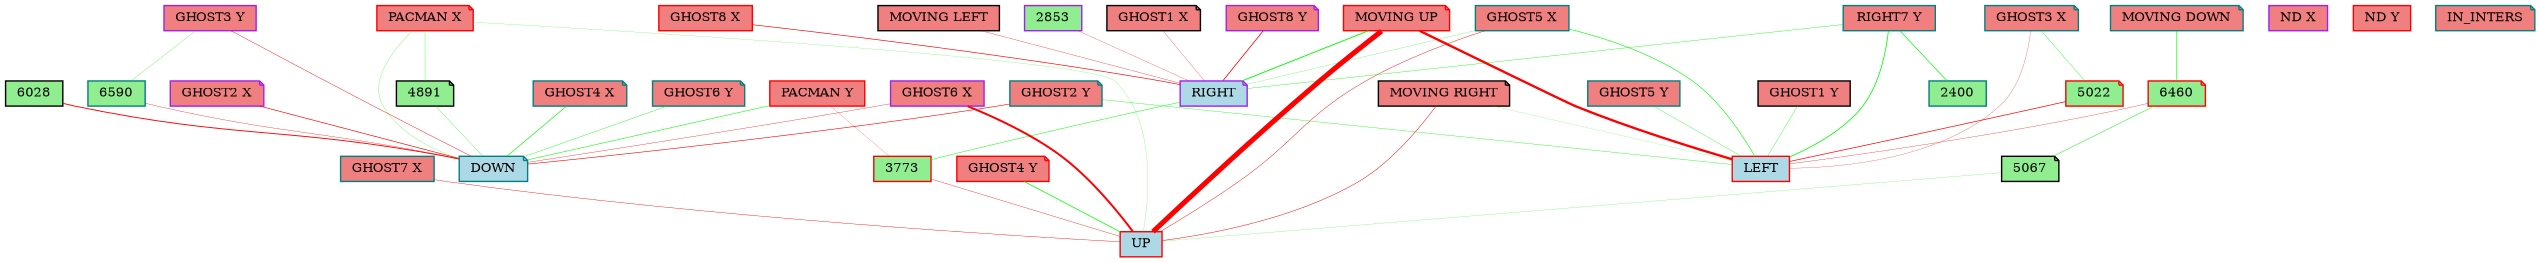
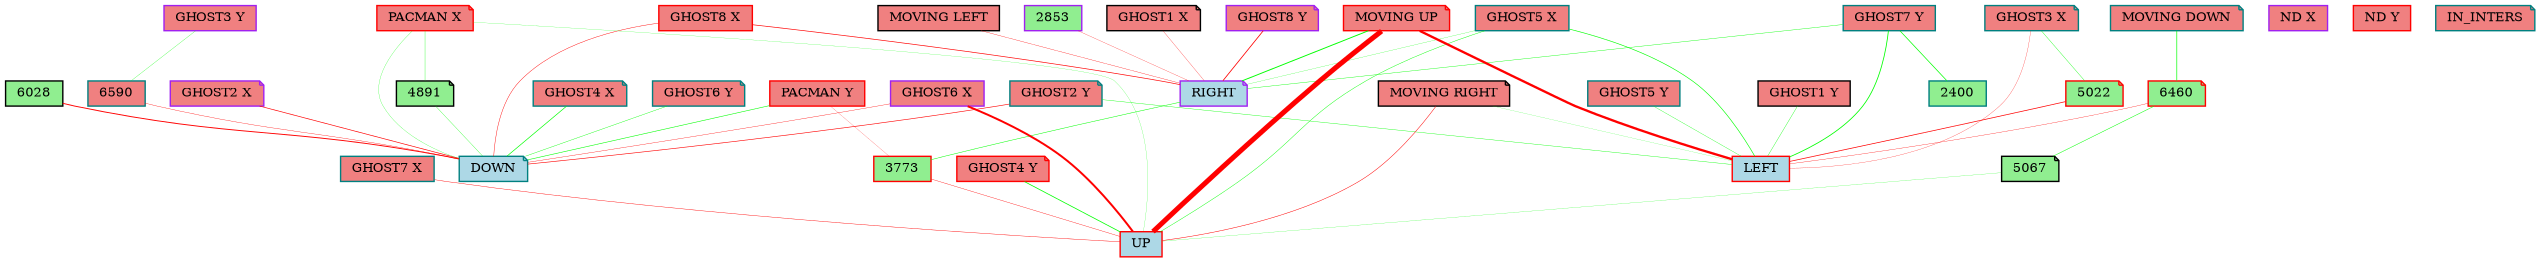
(1889, 18) -> (1889, 18)
(117, 94) -> (117, 94)
(351, 94) -> (548, 59)
(1322, 111) -> (1322, 111)
